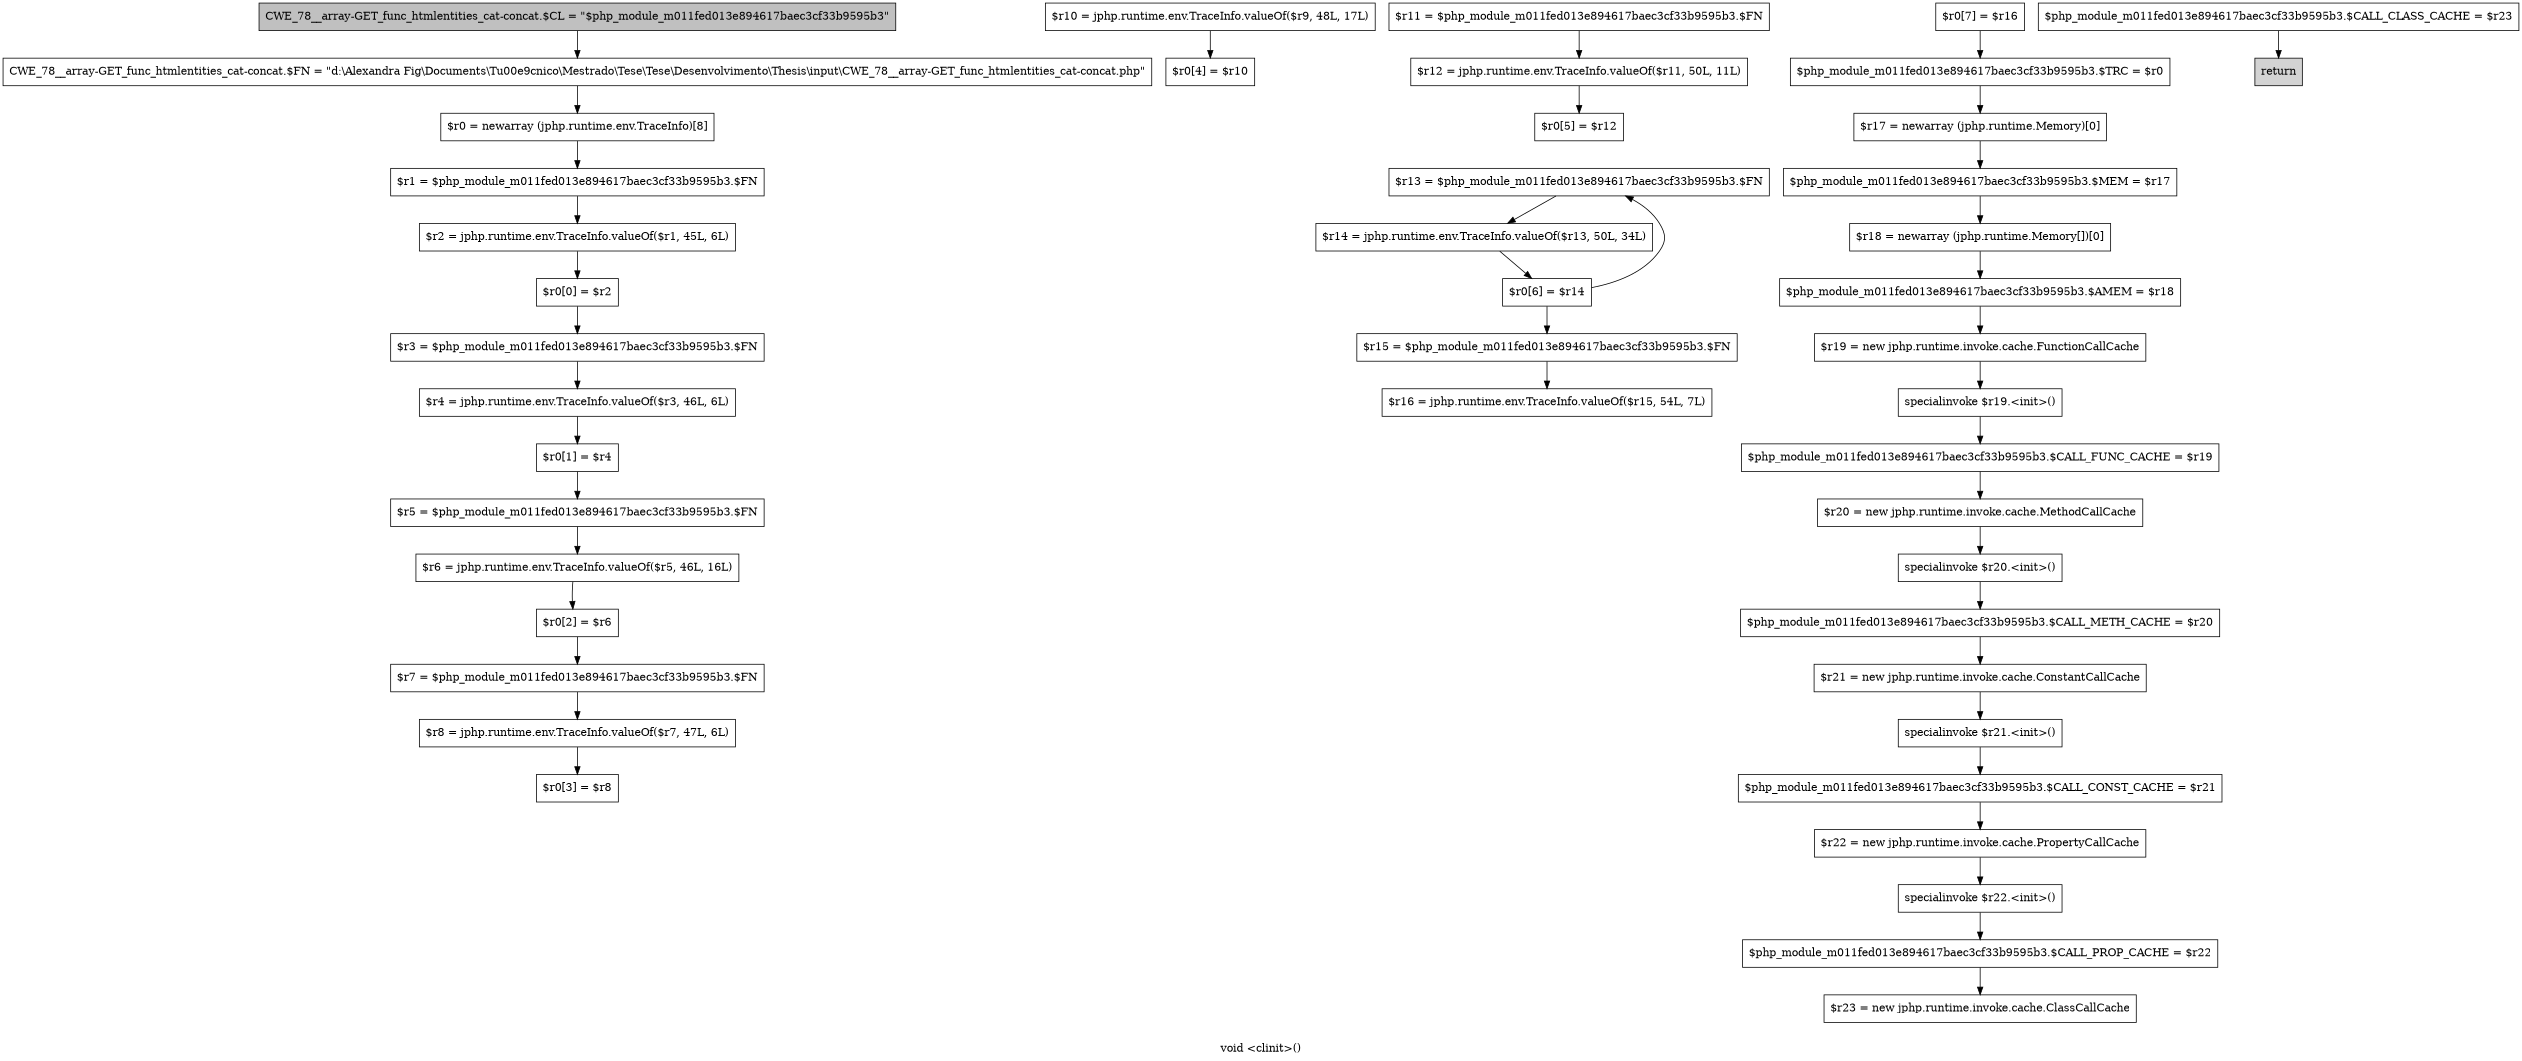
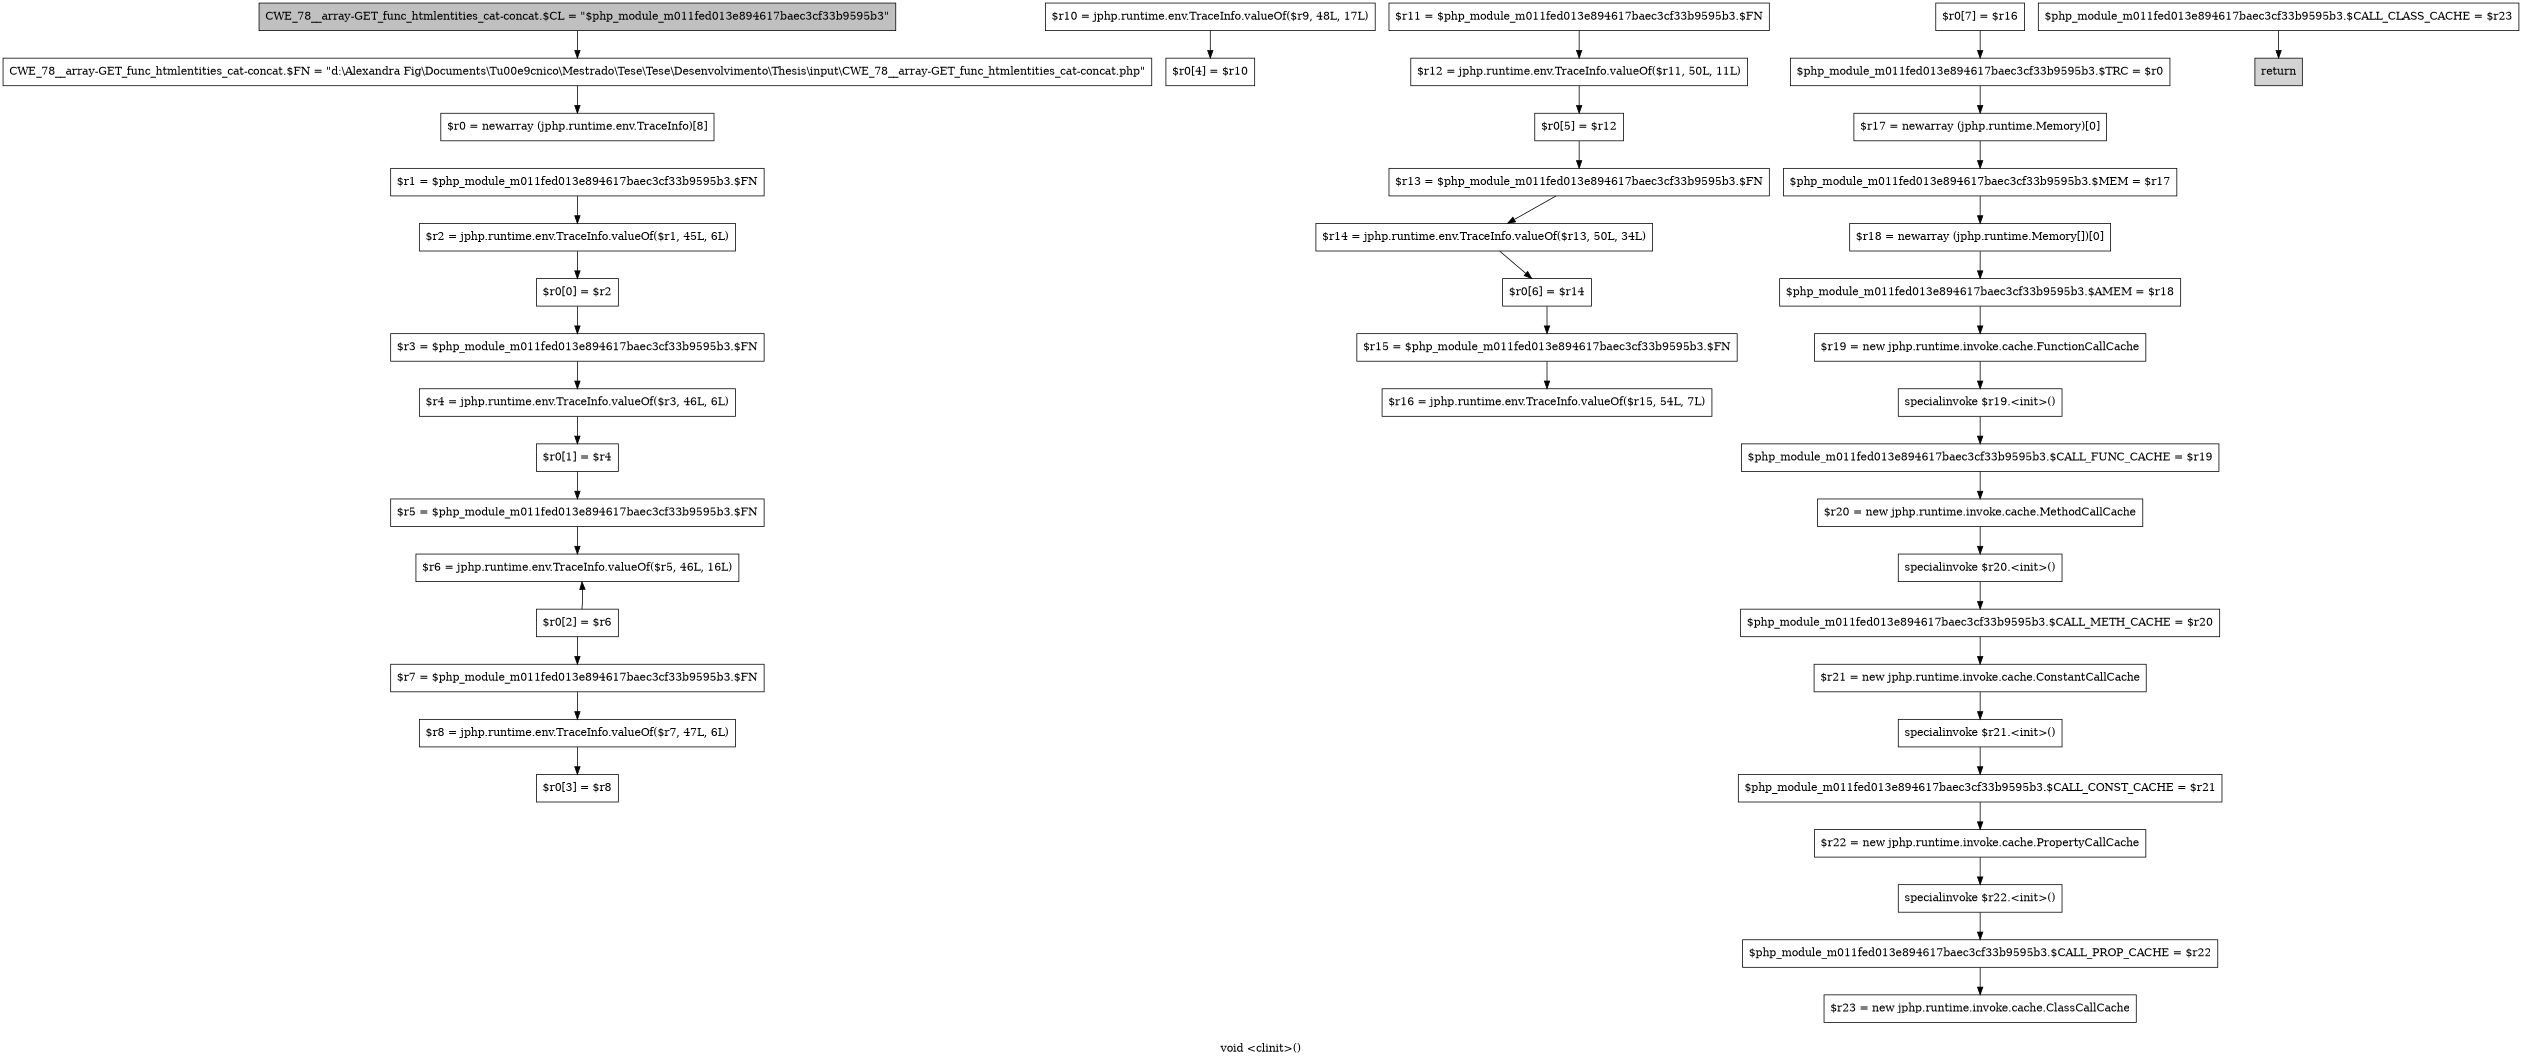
(577, 151) -> none
(1655, 256) -> (1579, 151)
(572, 592) -> (583, 599)
